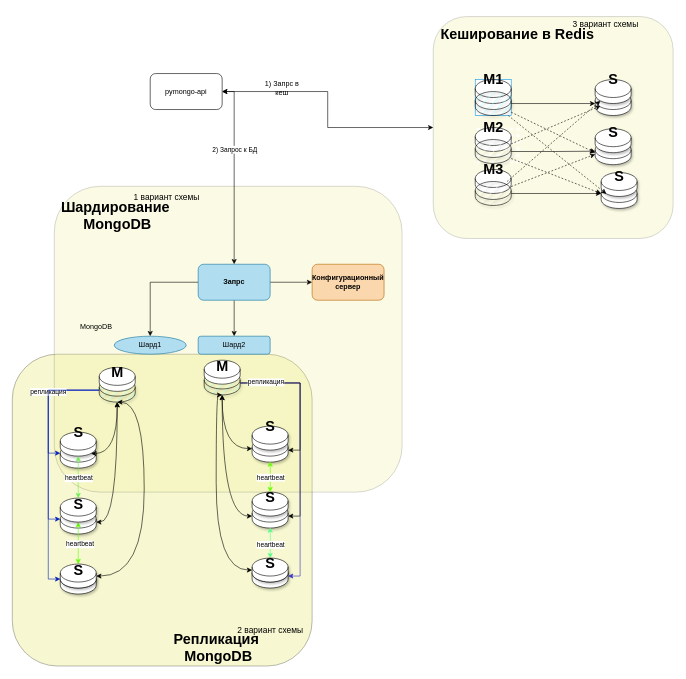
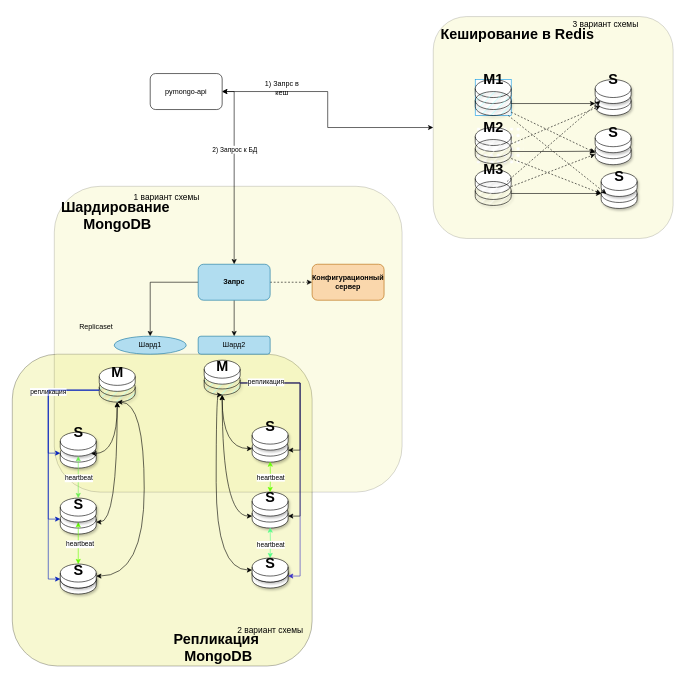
(288, 282) -> (288, 282)
(96, 327) -> (96, 327)
